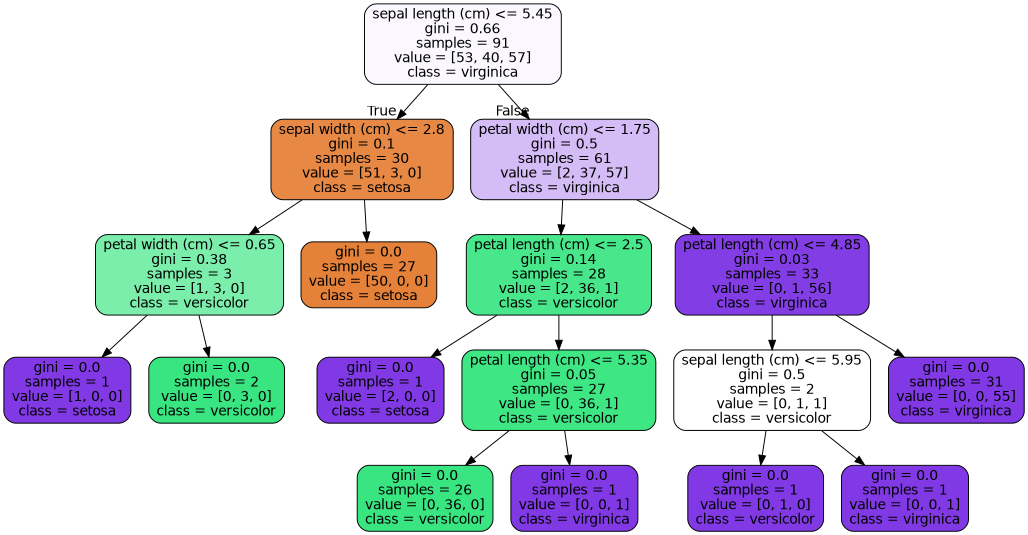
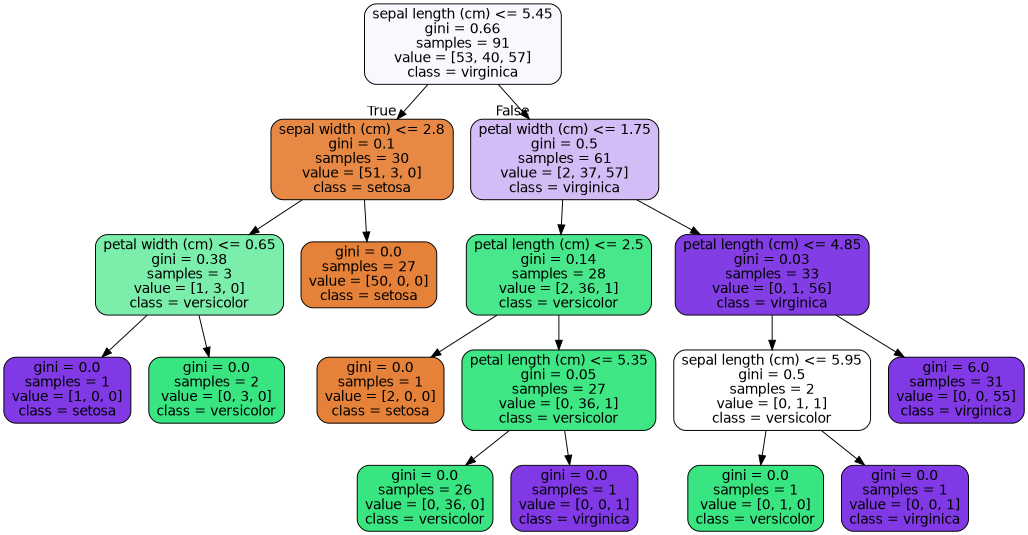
(381, 390) -> (381, 390)
(956, 390) -> (956, 390)
(756, 498) -> (756, 498)
